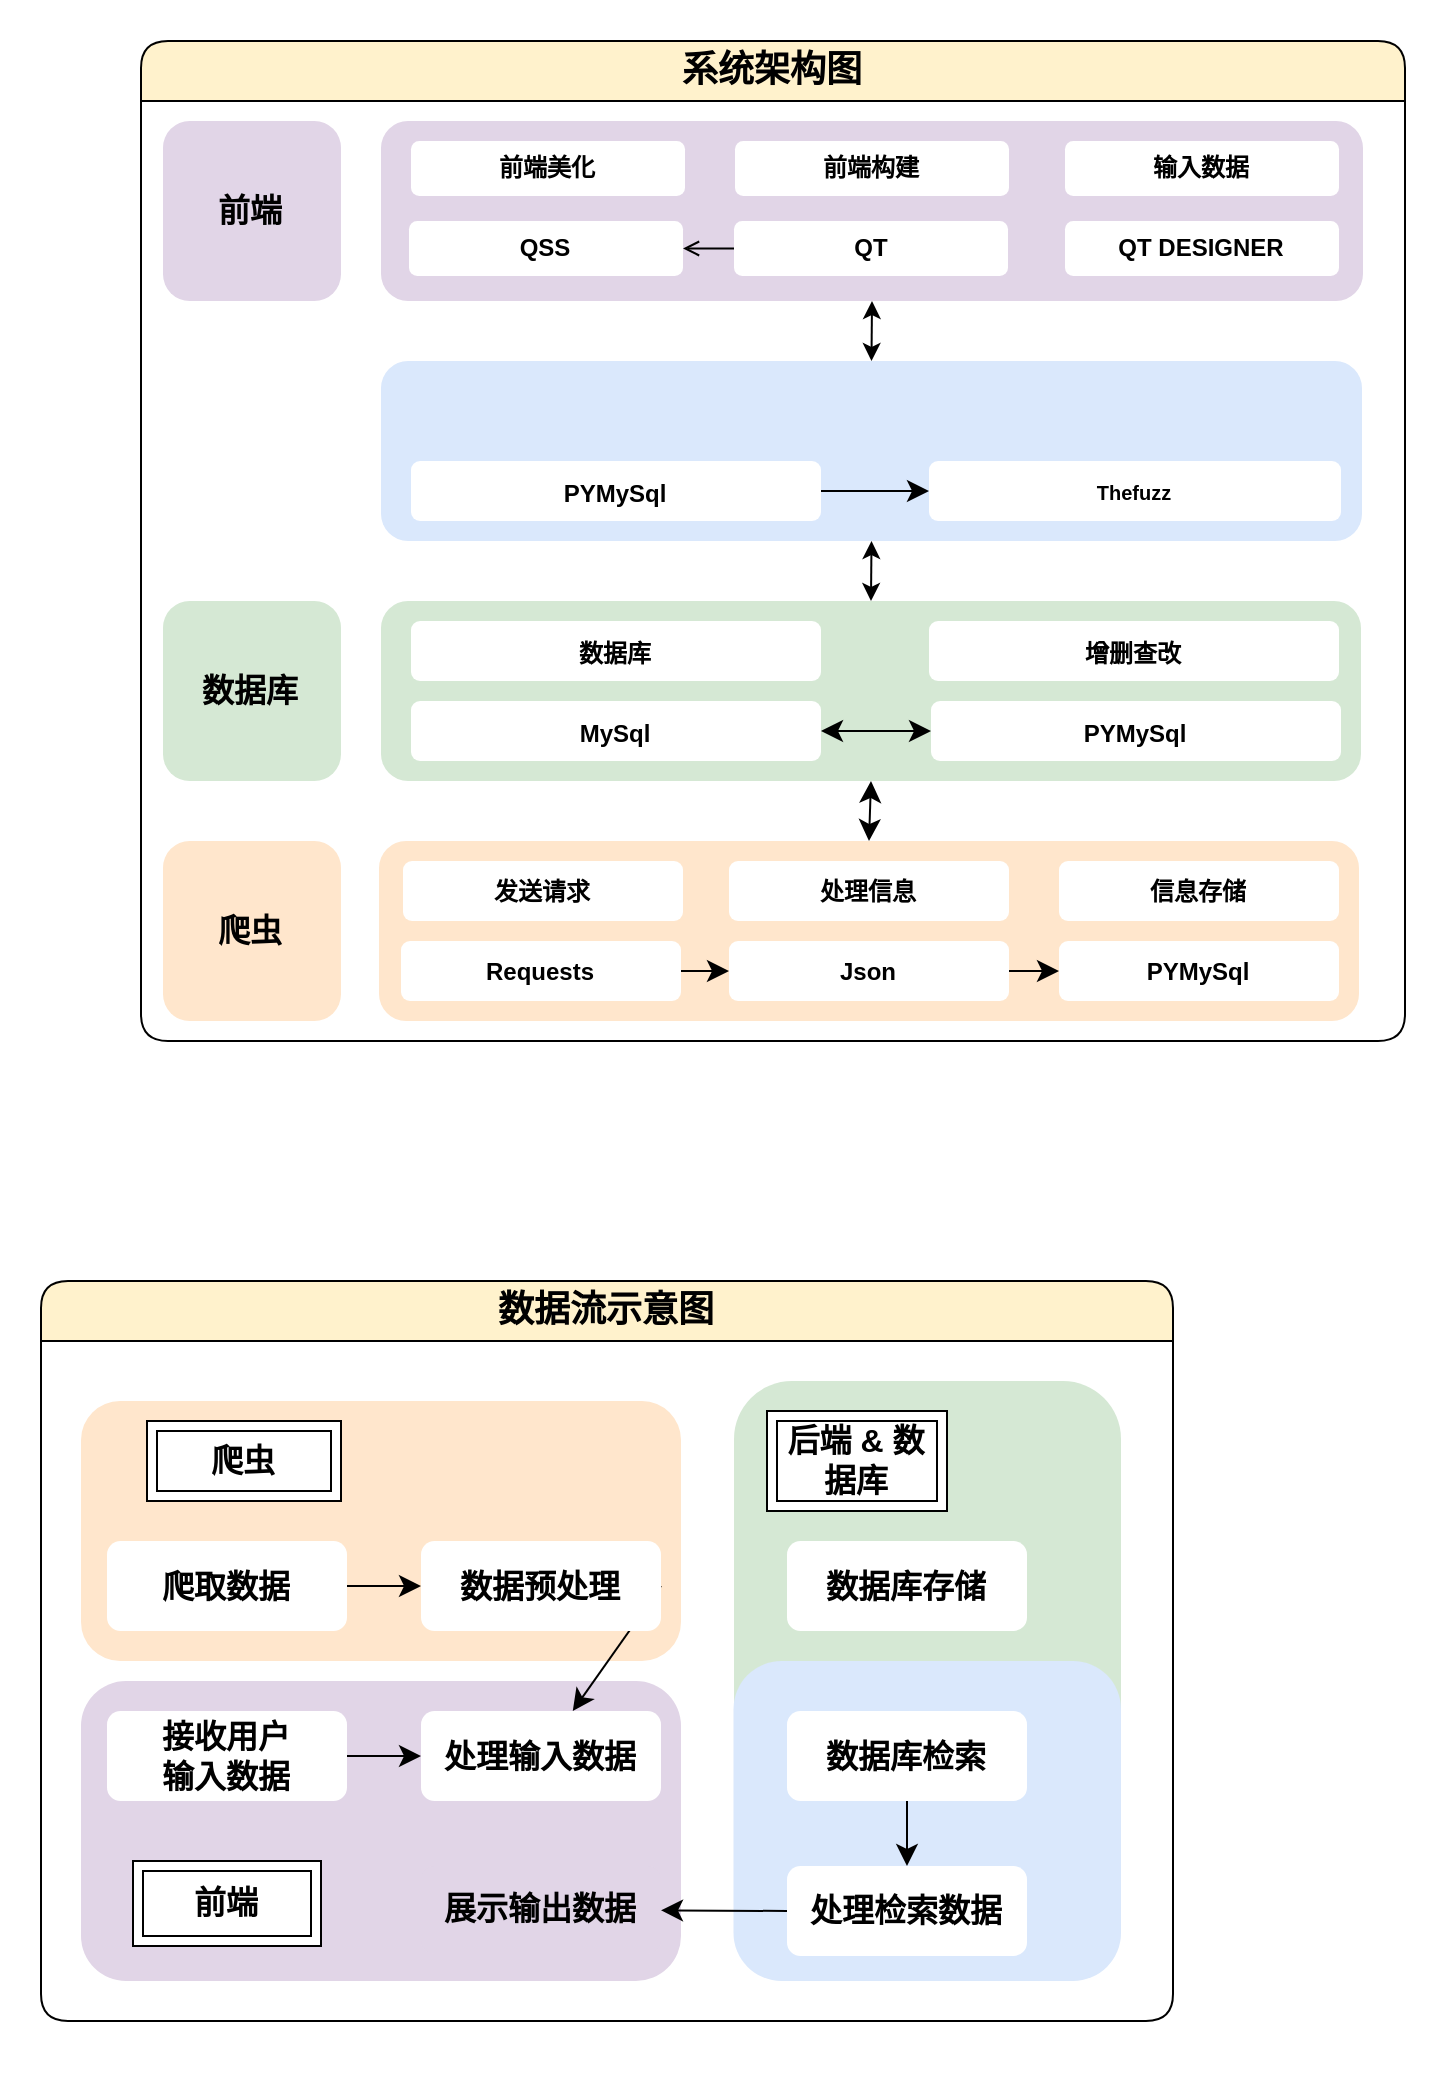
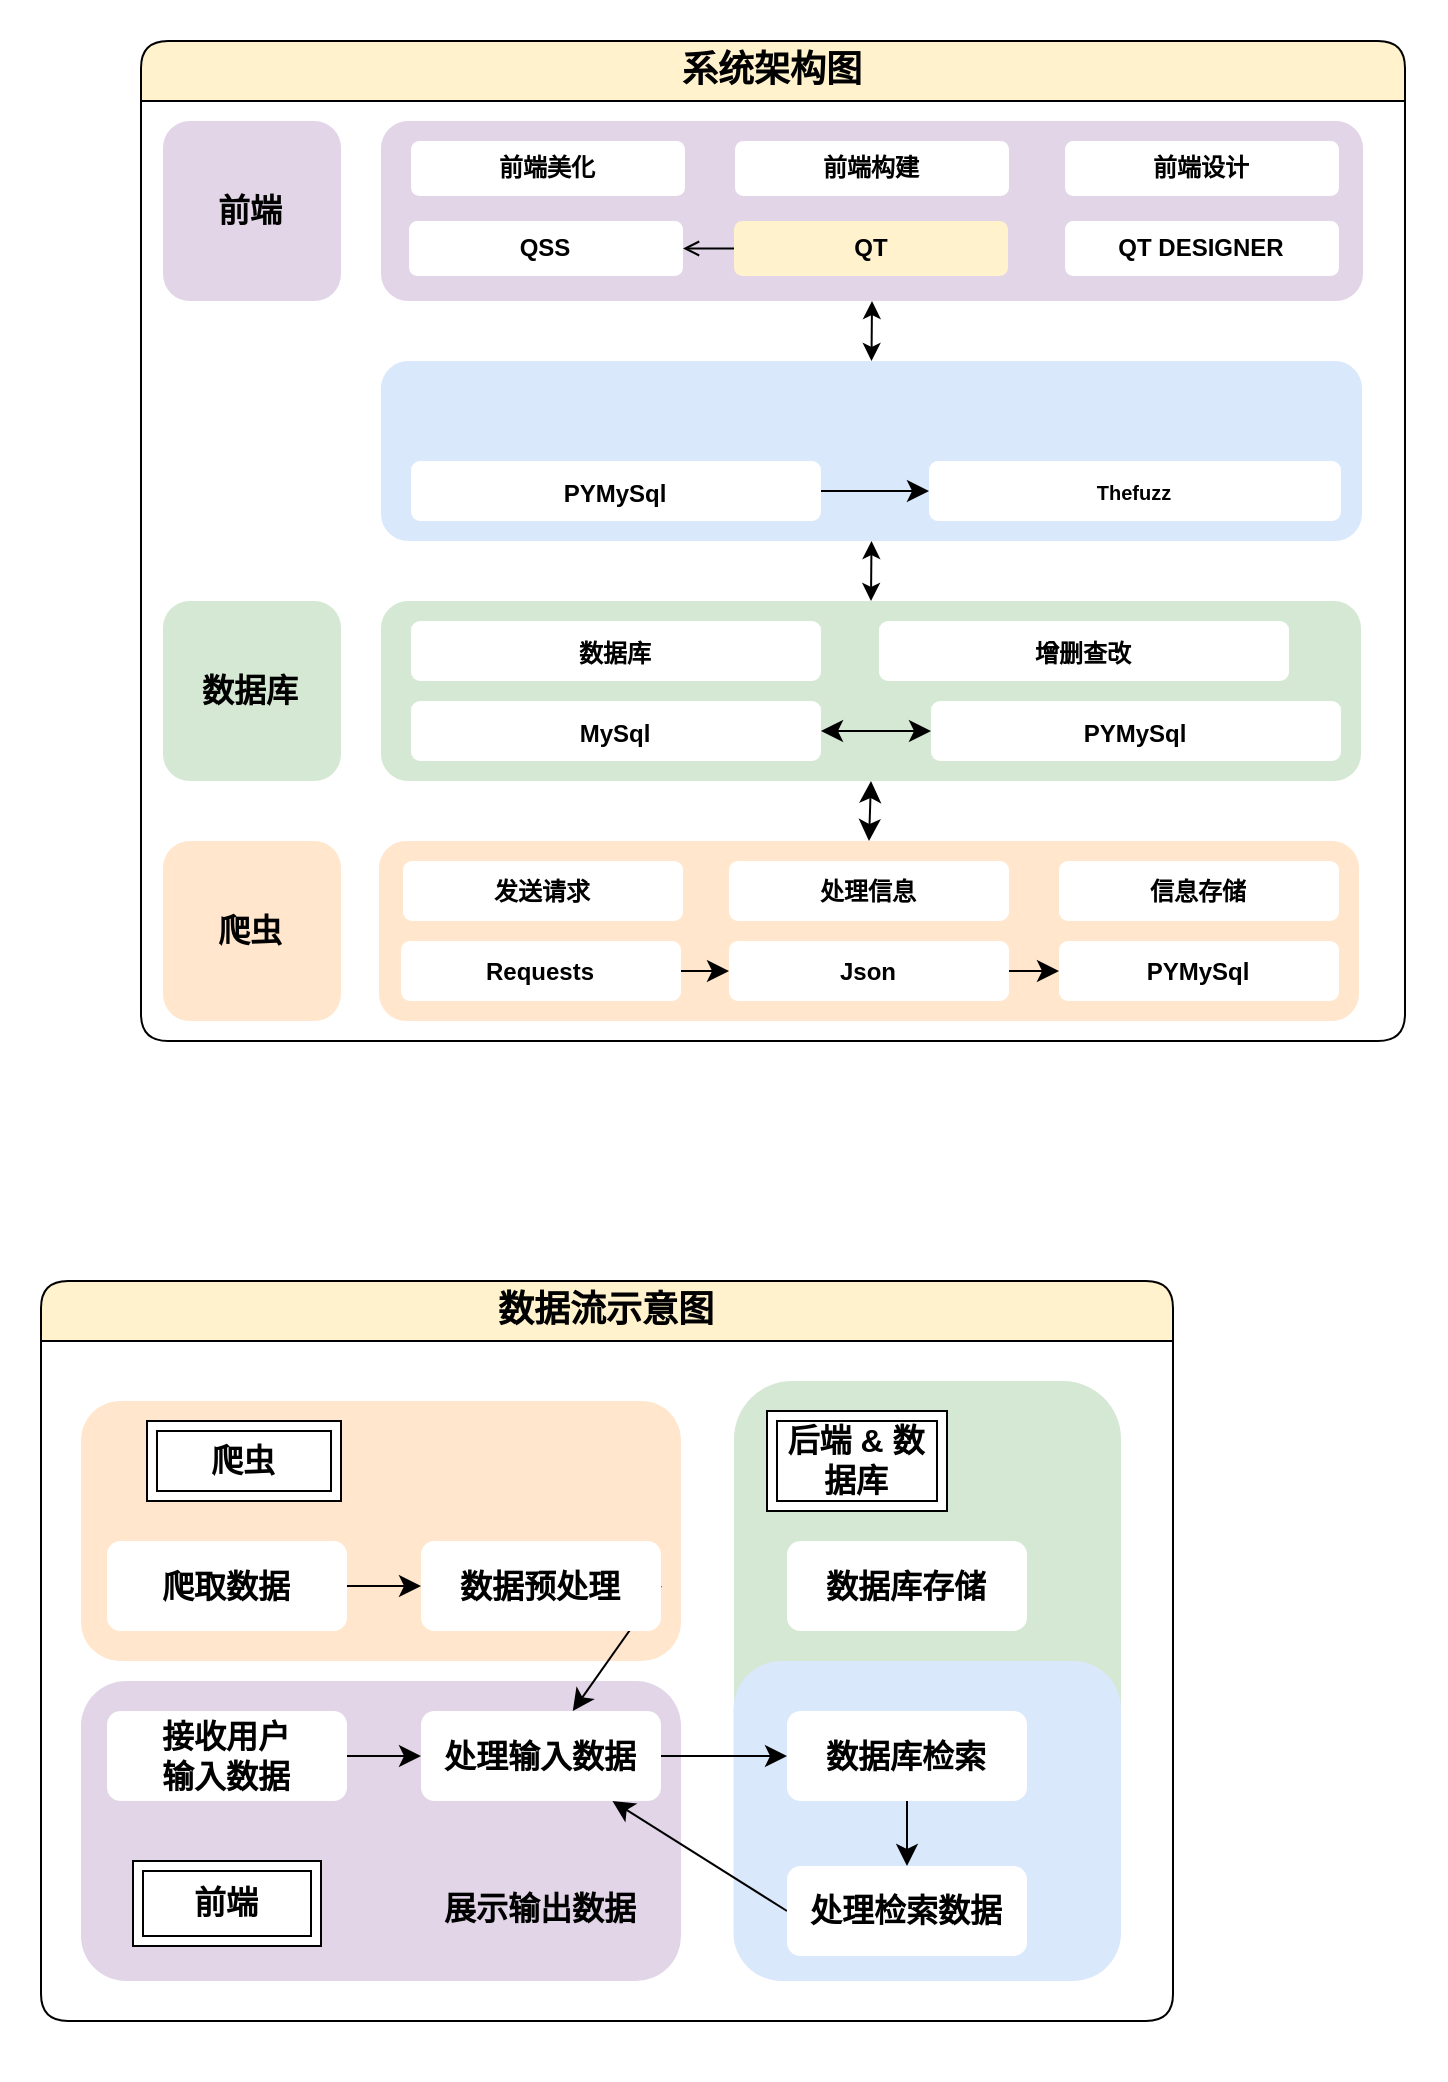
(1202, 169) -> (1202, 169)
(871, 249) -> (871, 249)
(1134, 651) -> (1084, 651)
none -> (716, 1756)
(732, 1911) -> (705, 1860)
